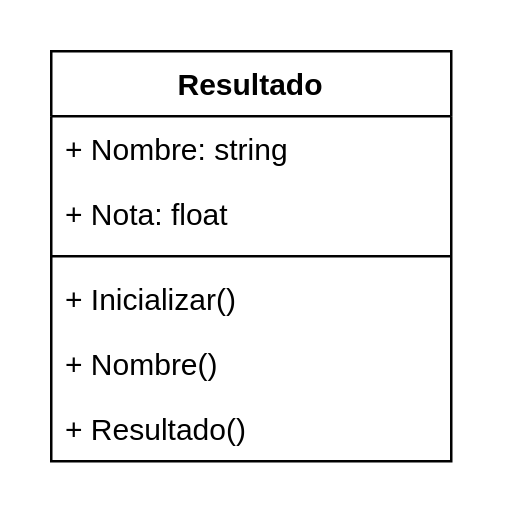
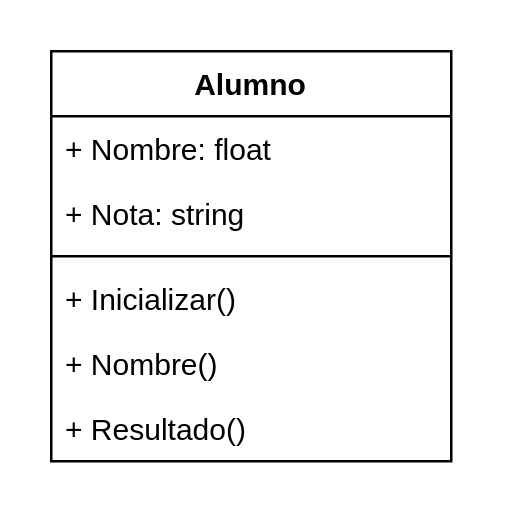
(250, 85) -> (250, 85)
(184, 150) -> (175, 150)
(159, 215) -> (167, 215)
